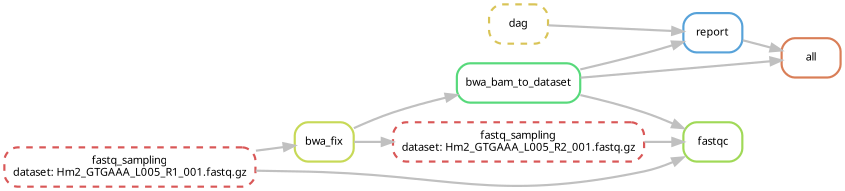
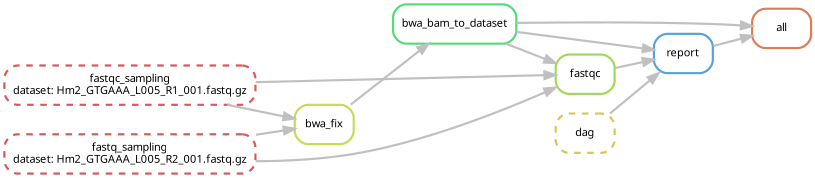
none -> (629, 65)
(368, 142) -> (270, 133)
(130, 167) -> (130, 85)
